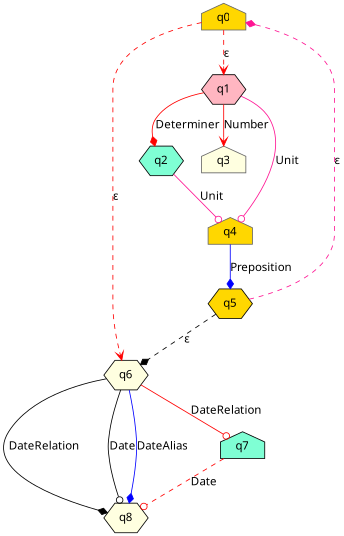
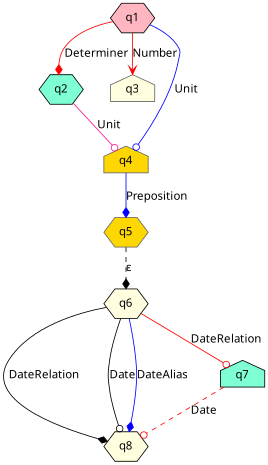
(224, 18) -> none
(275, 152) -> (173, 81)
(230, 304) -> (126, 232)
